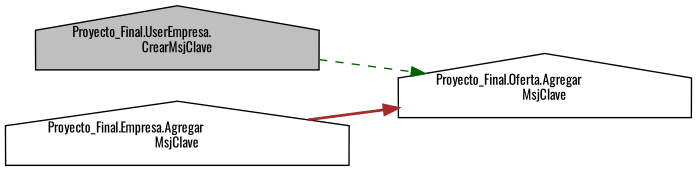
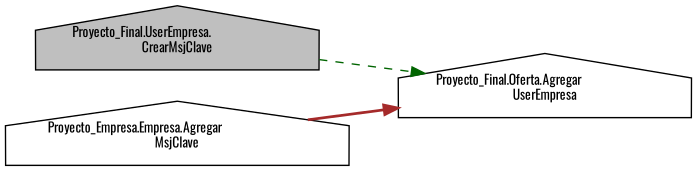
(545, 89) -> (545, 89)
(177, 137) -> (177, 137)
